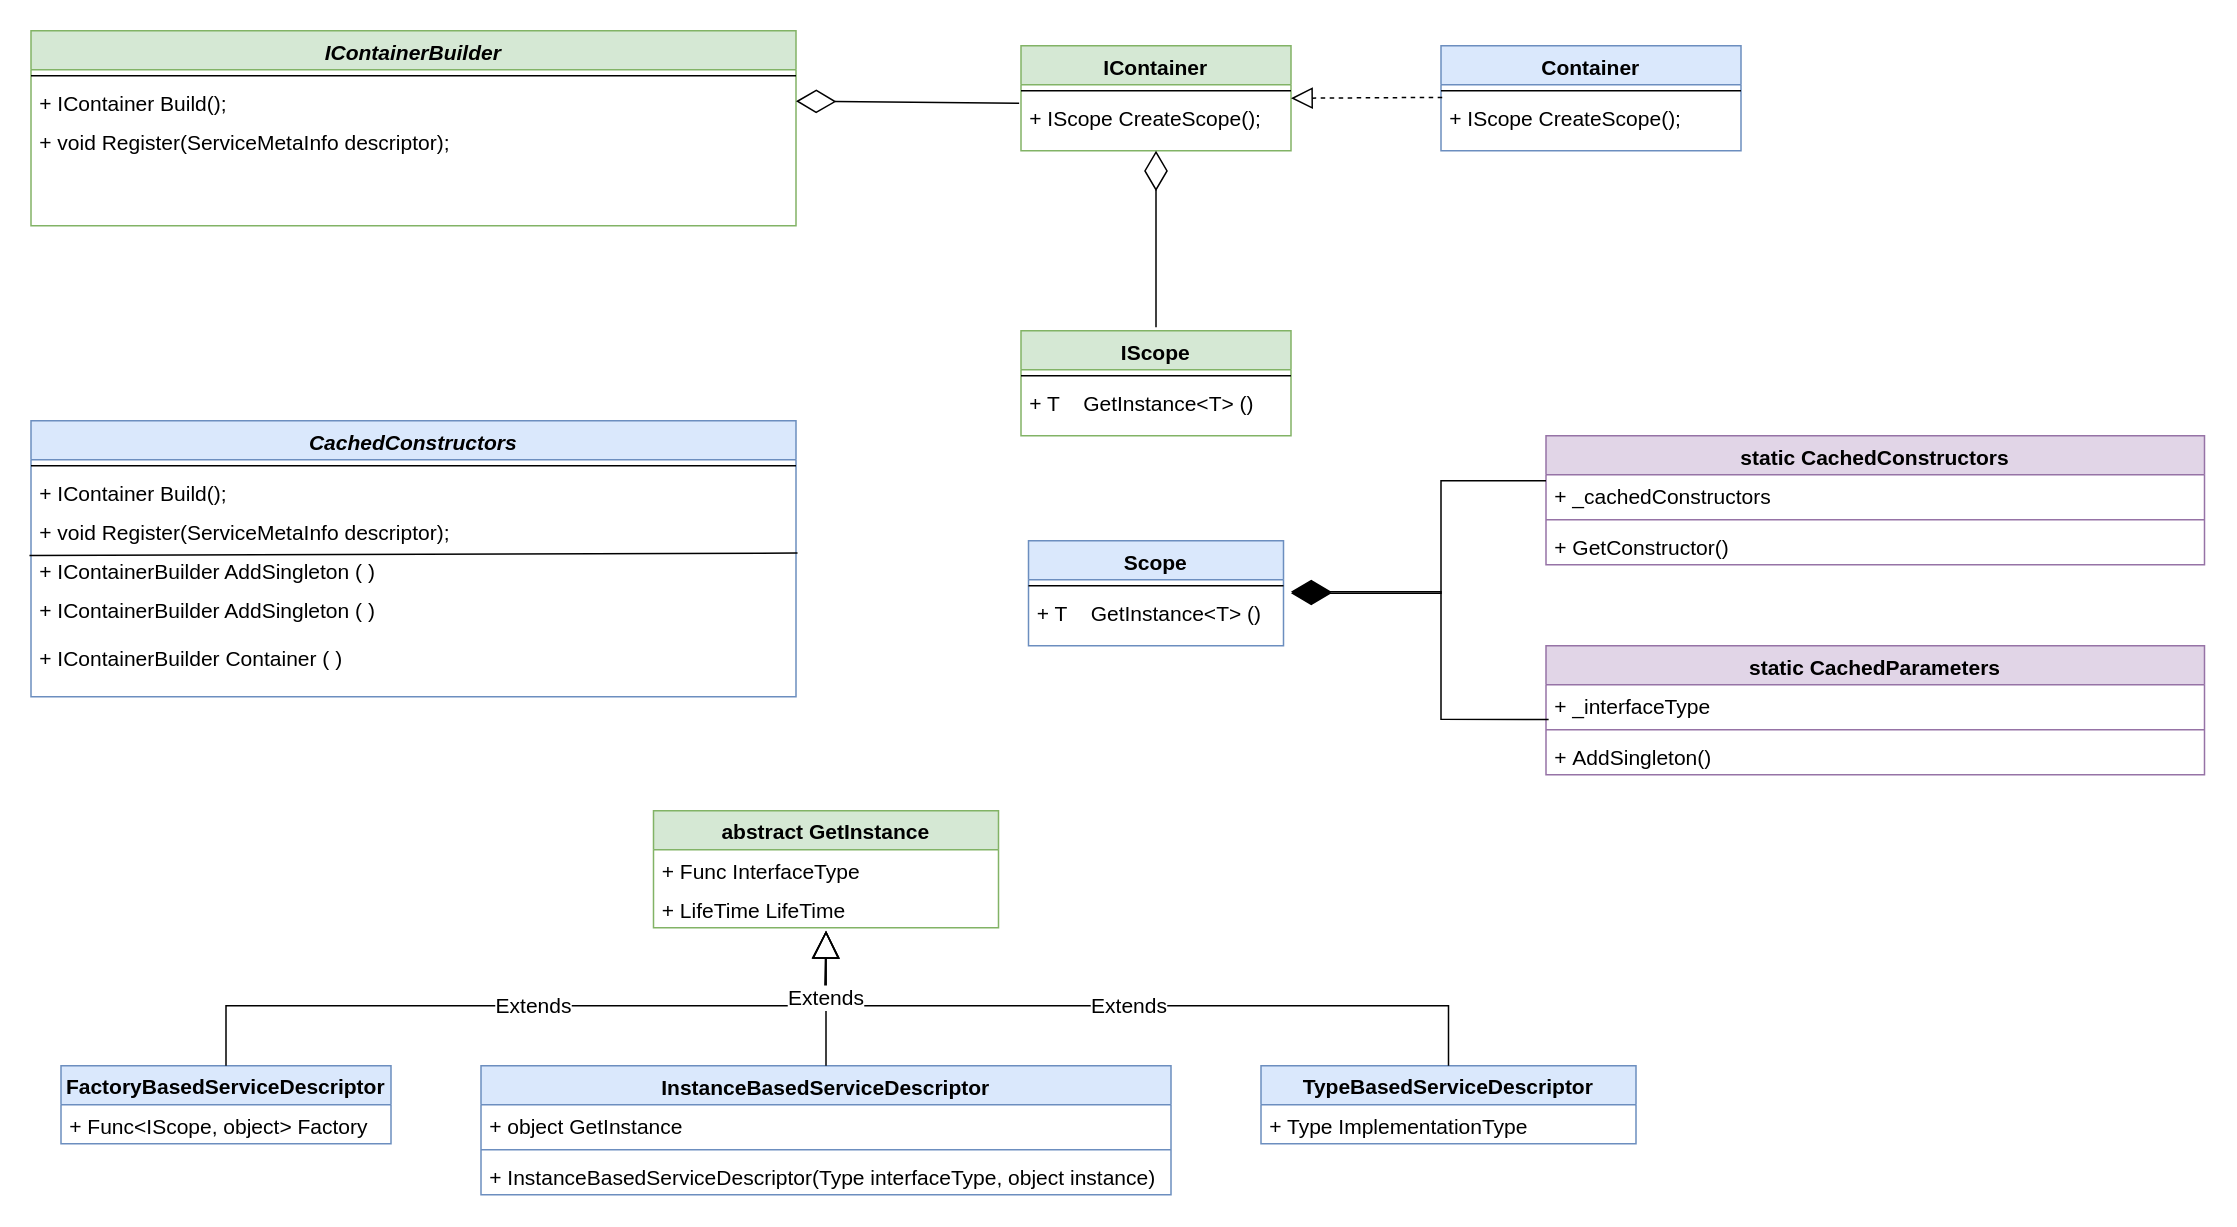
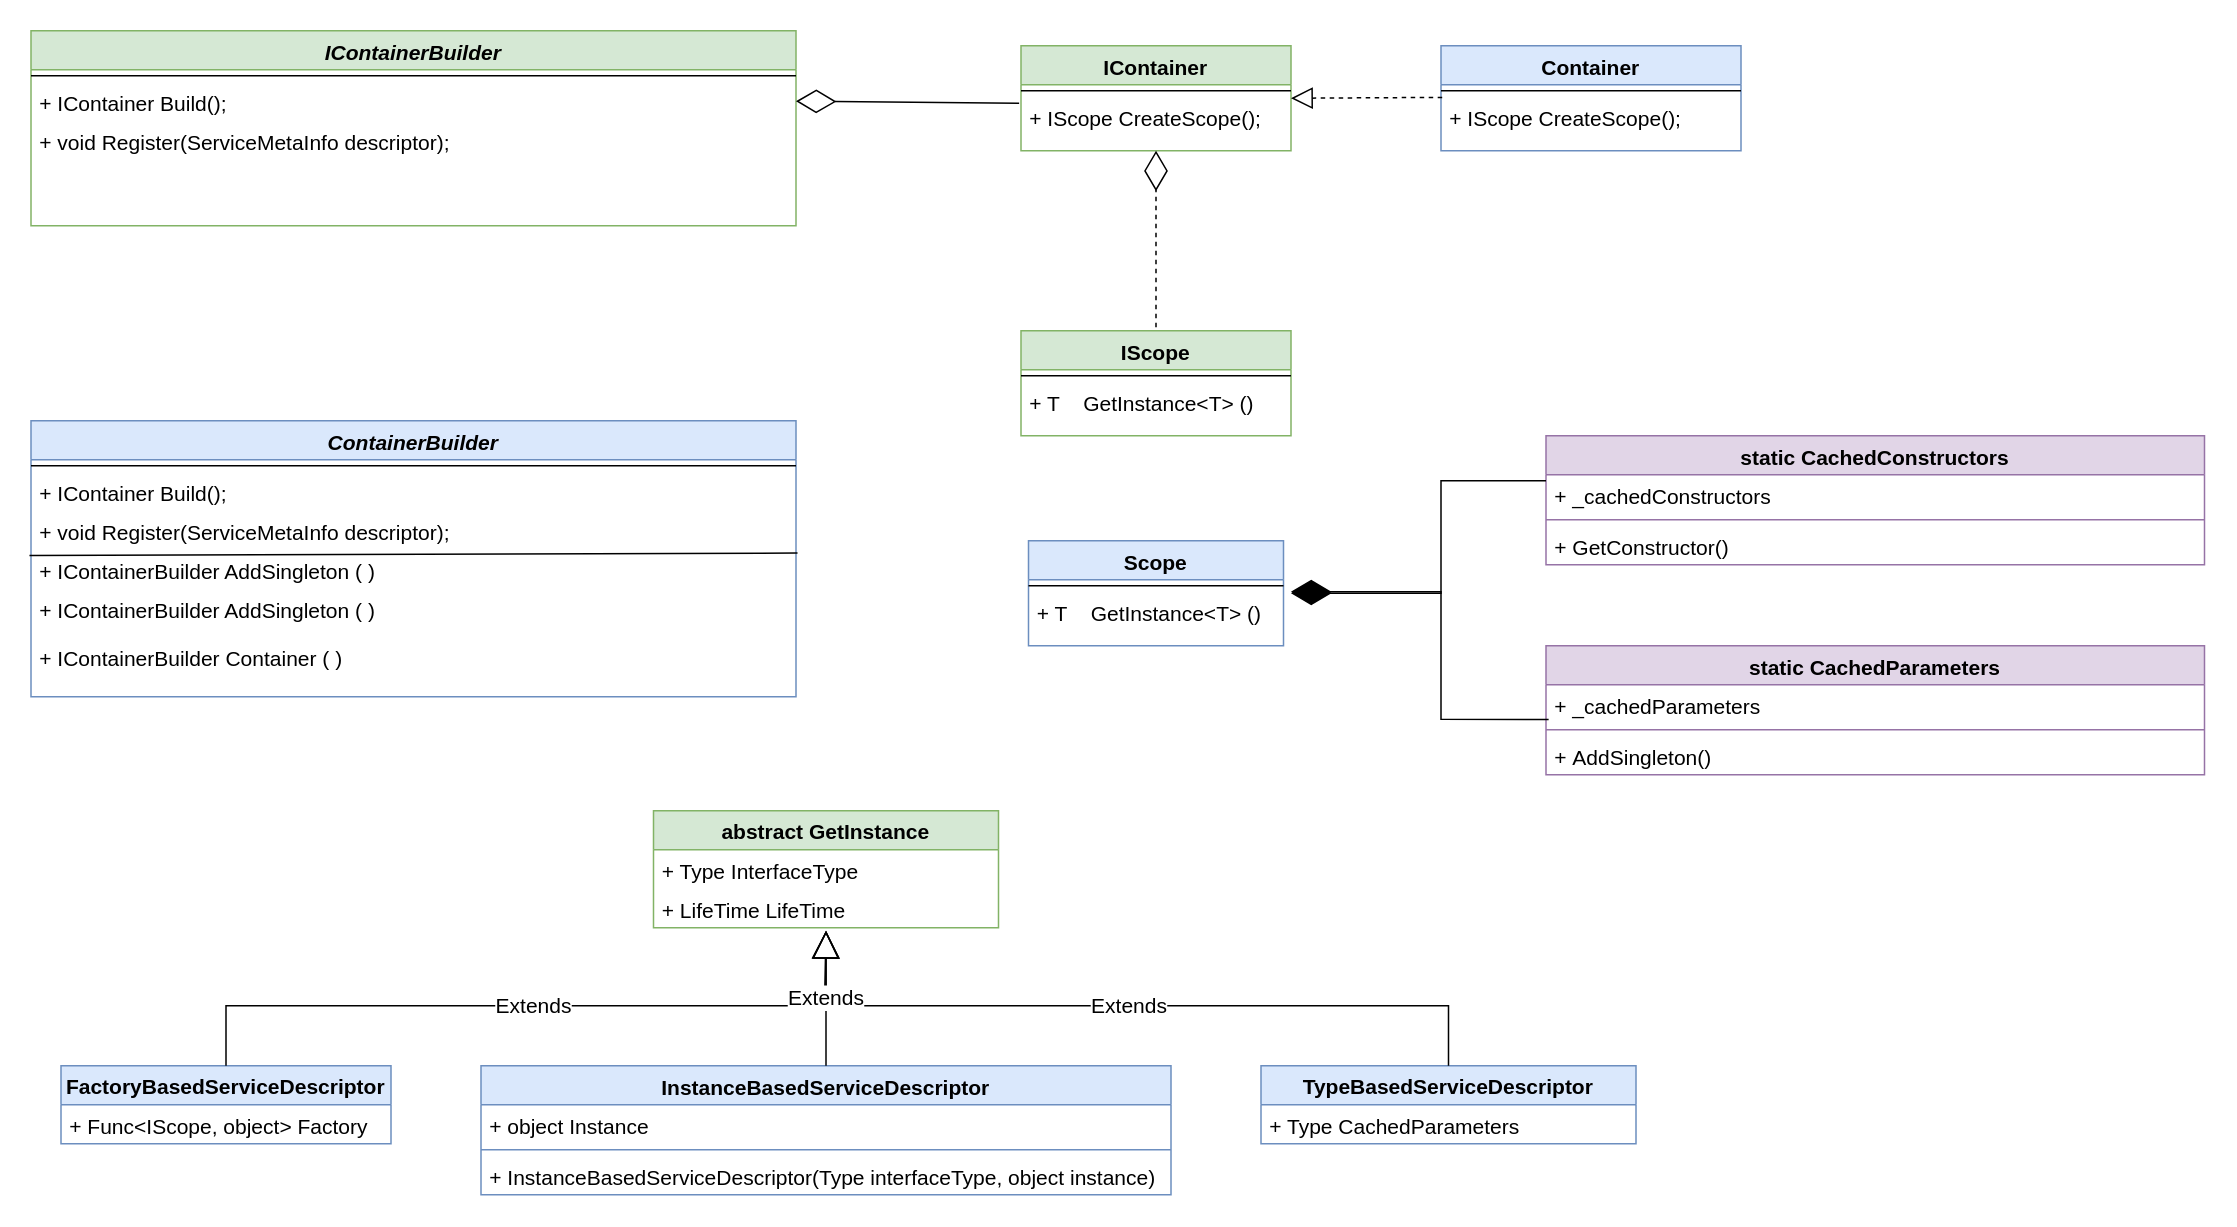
(1156, 257) -> (1156, 257)
(413, 443) -> (413, 443)
(1643, 707) -> (1663, 707)
(774, 872) -> (774, 872)
(604, 1127) -> (586, 1127)
(1405, 1127) -> (1399, 1127)
